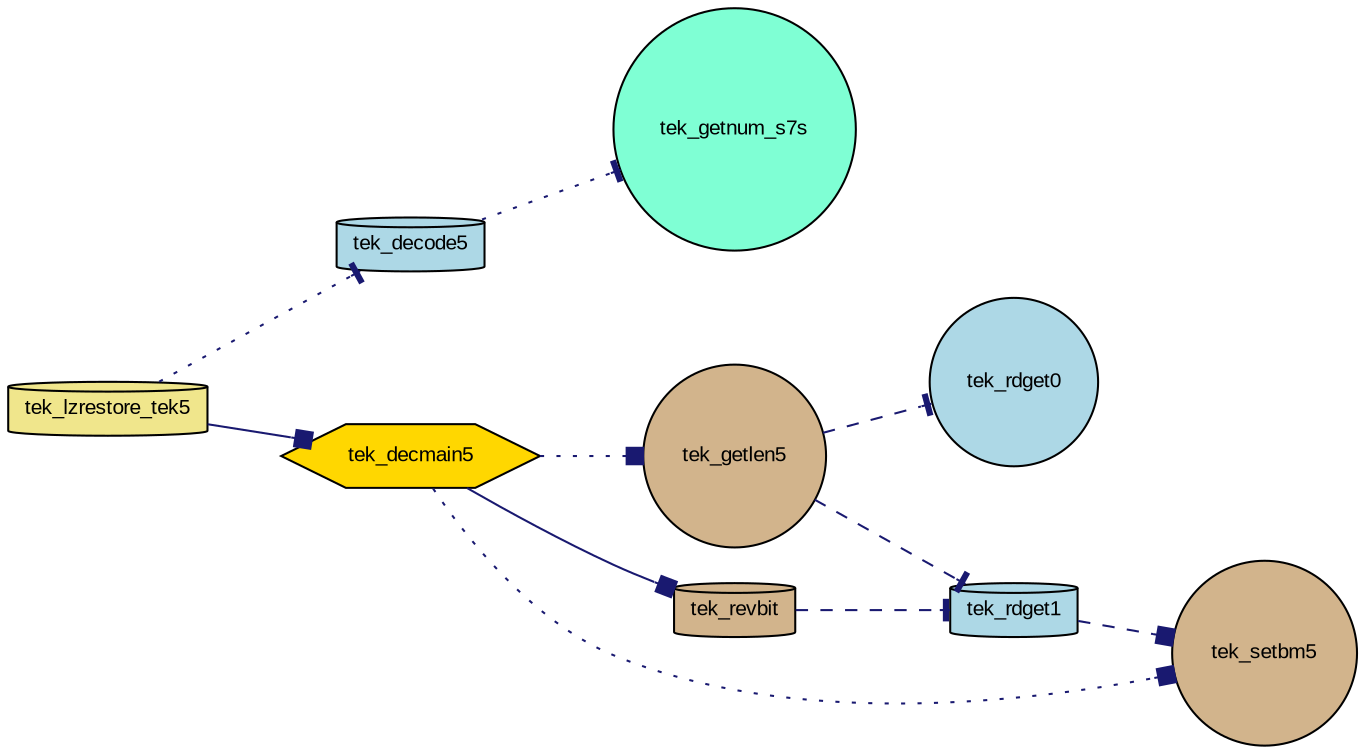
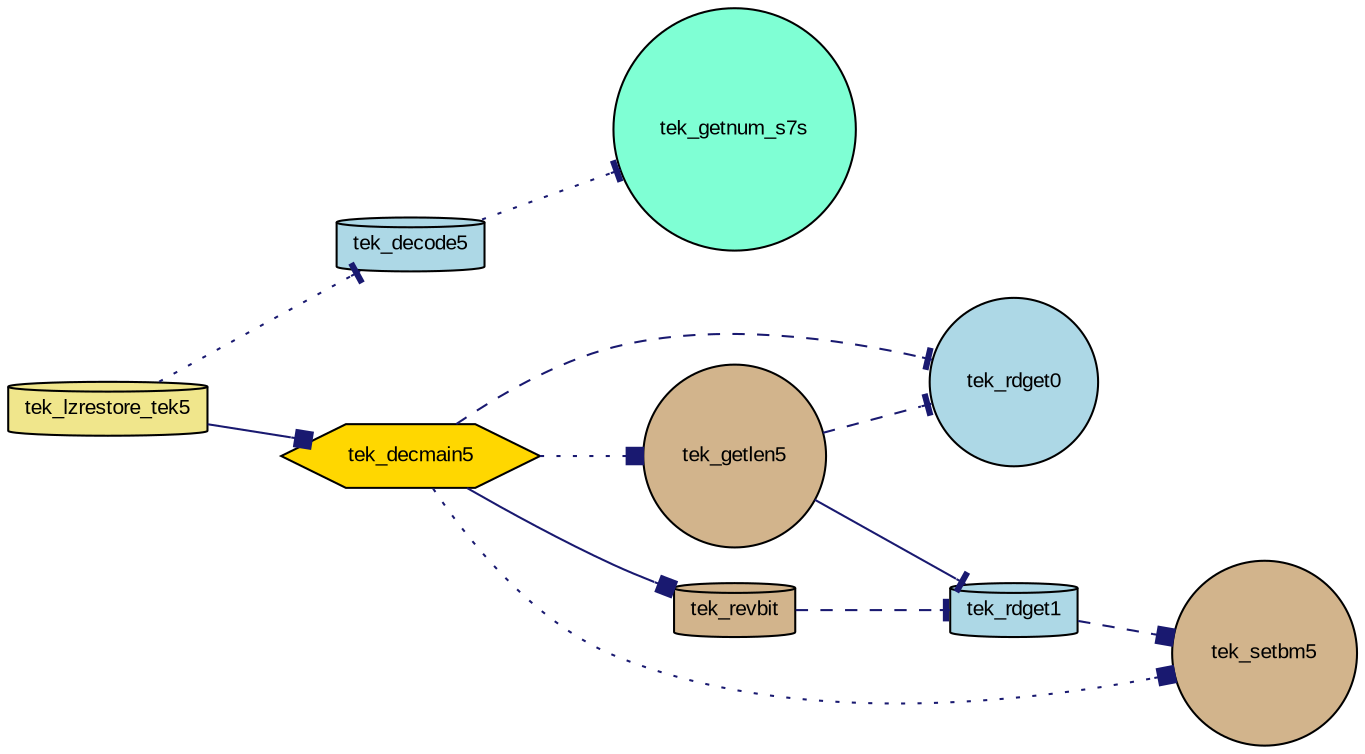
none -> (680, 337)
(885, 539) -> (885, 539)
